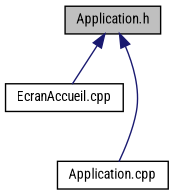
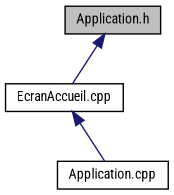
(137, 105) -> (93, 142)
